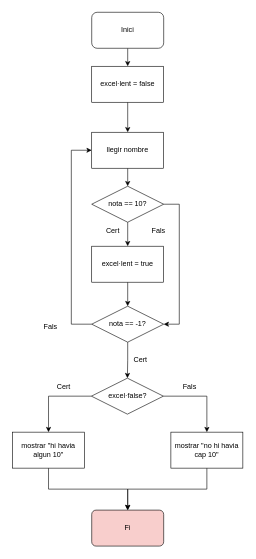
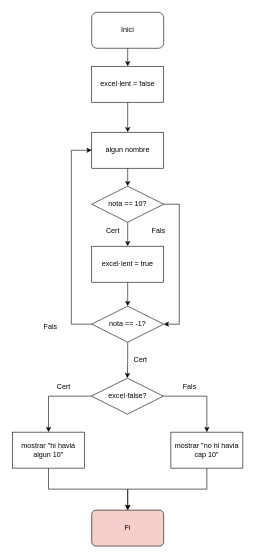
(128, 150) -> (128, 150)
